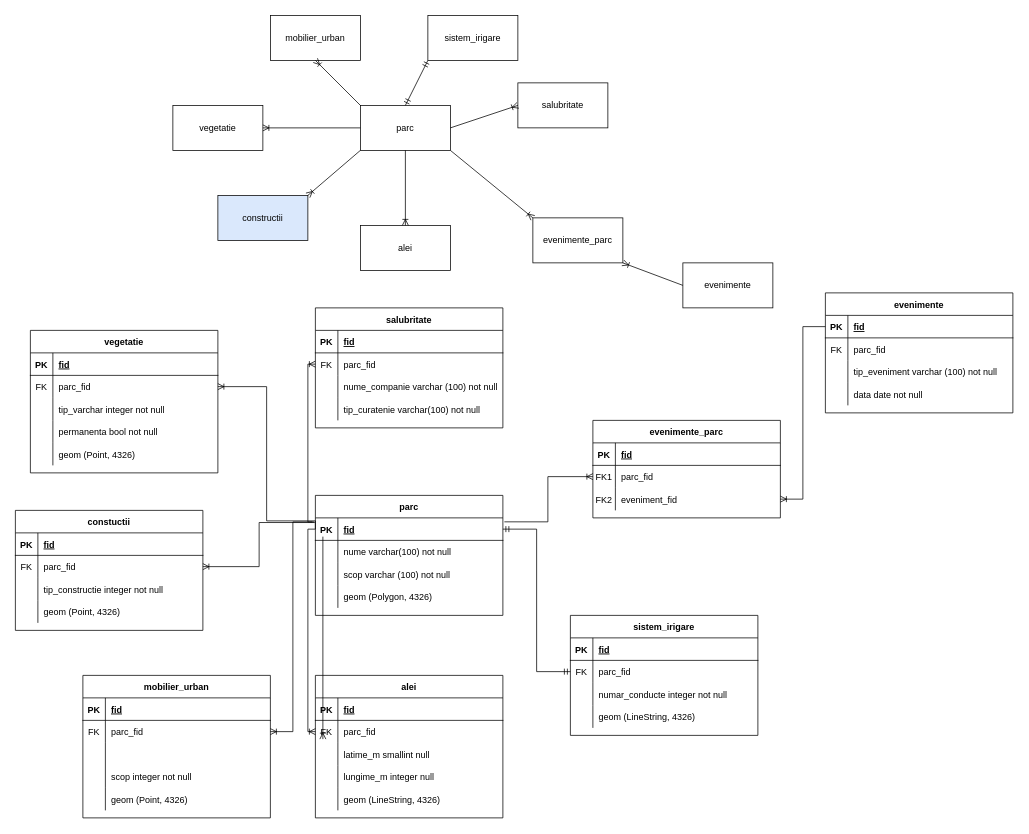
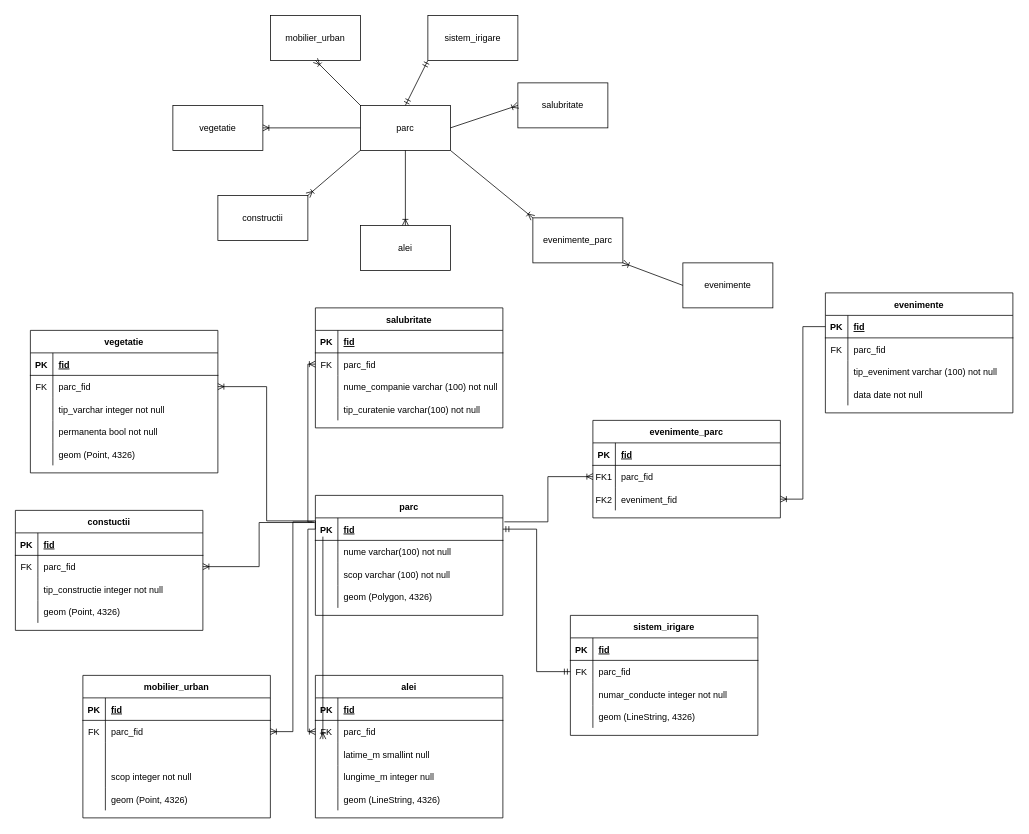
(263, 218) -> (263, 218)
